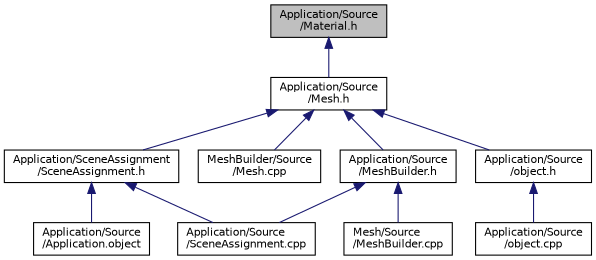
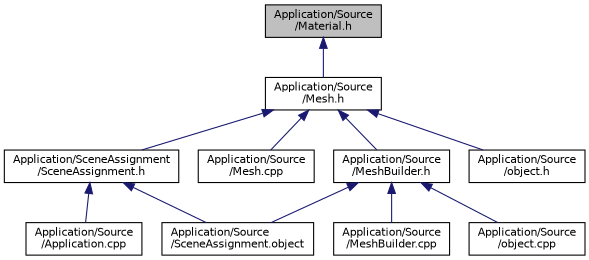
(259, 166) -> (256, 166)
(534, 208) -> (464, 205)
(92, 239) -> (84, 239)
(246, 239) -> (238, 239)
(398, 239) -> (392, 239)
